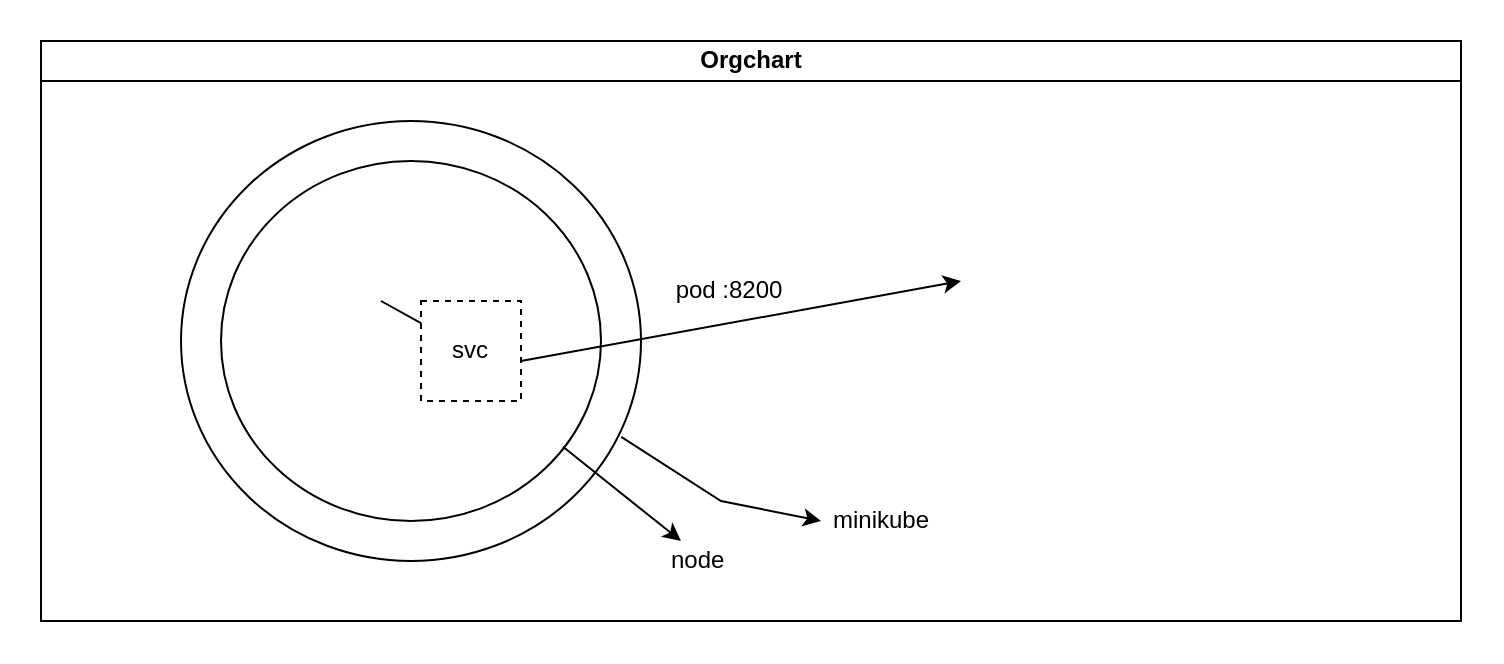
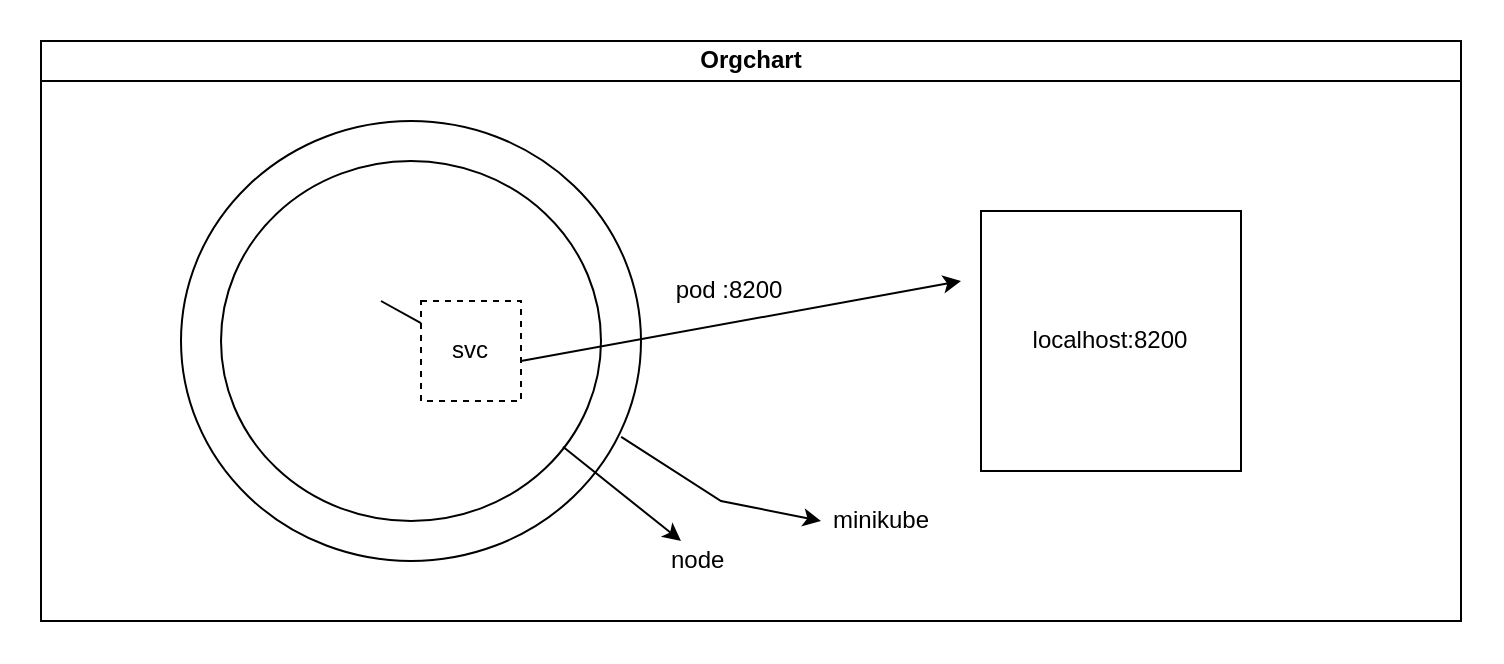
none -> (1111, 341)
